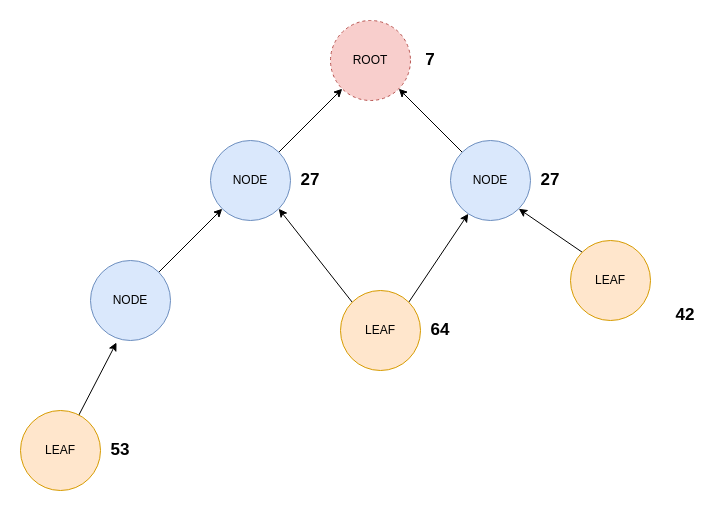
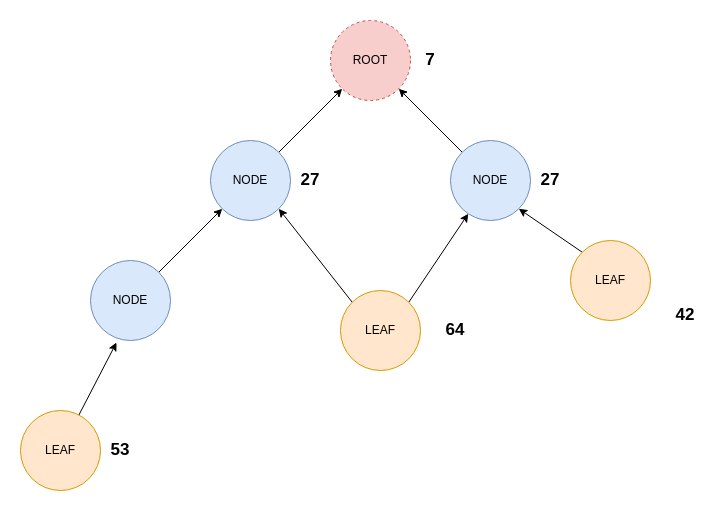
(441, 331) -> (456, 331)
